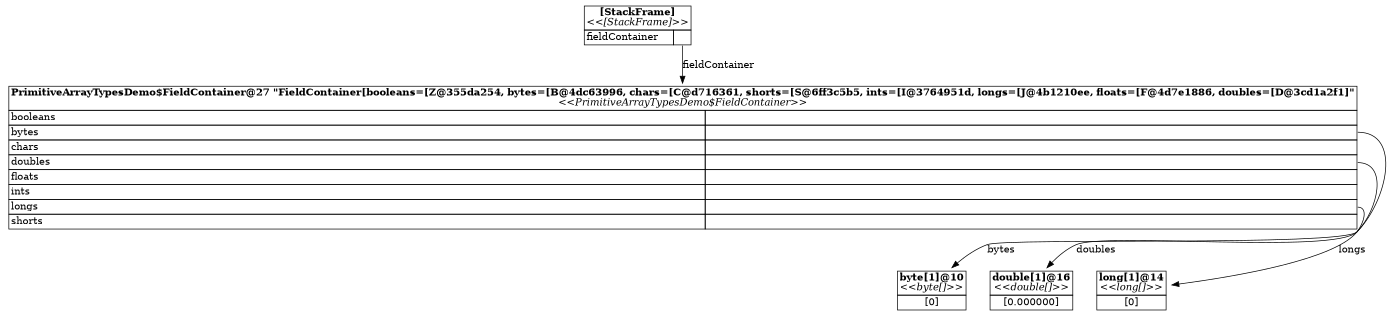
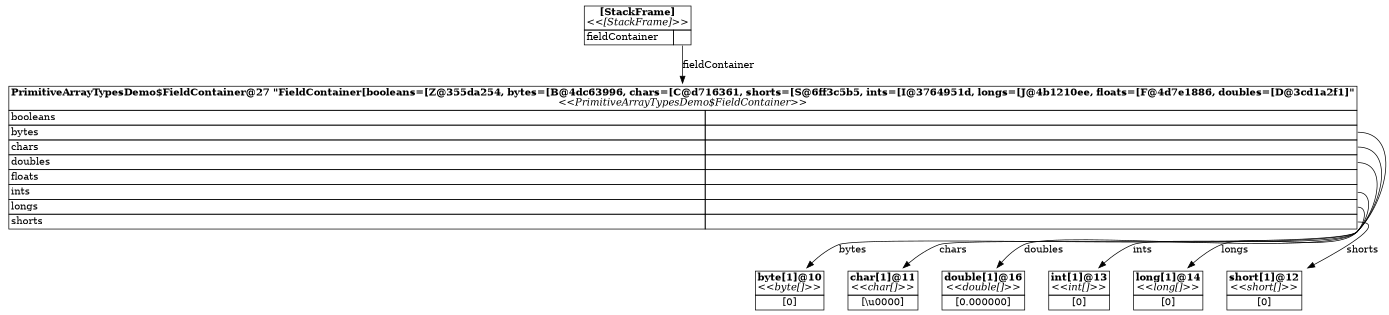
none -> (883, 290)
none -> (1079, 290)
none -> (1264, 290)
